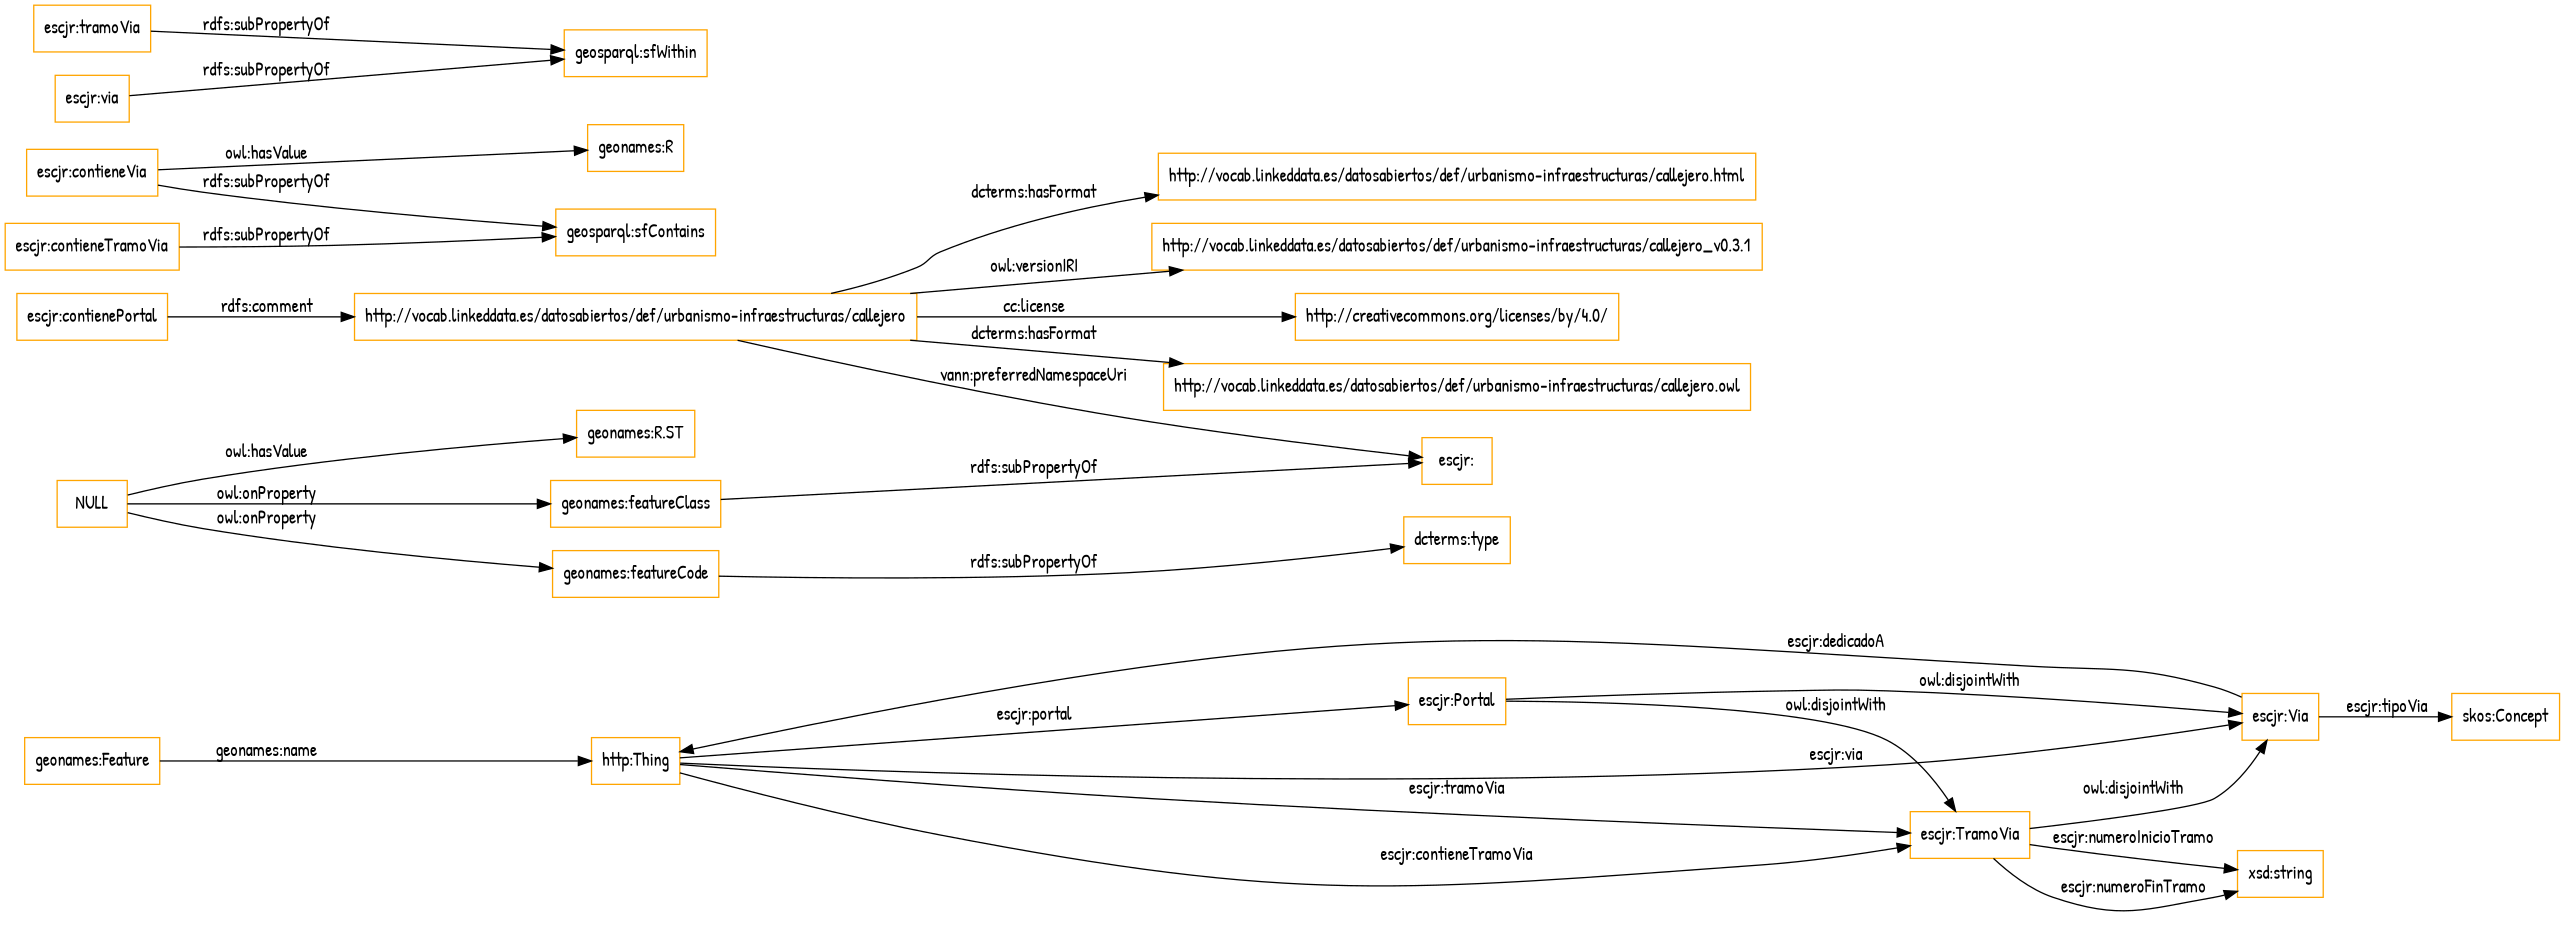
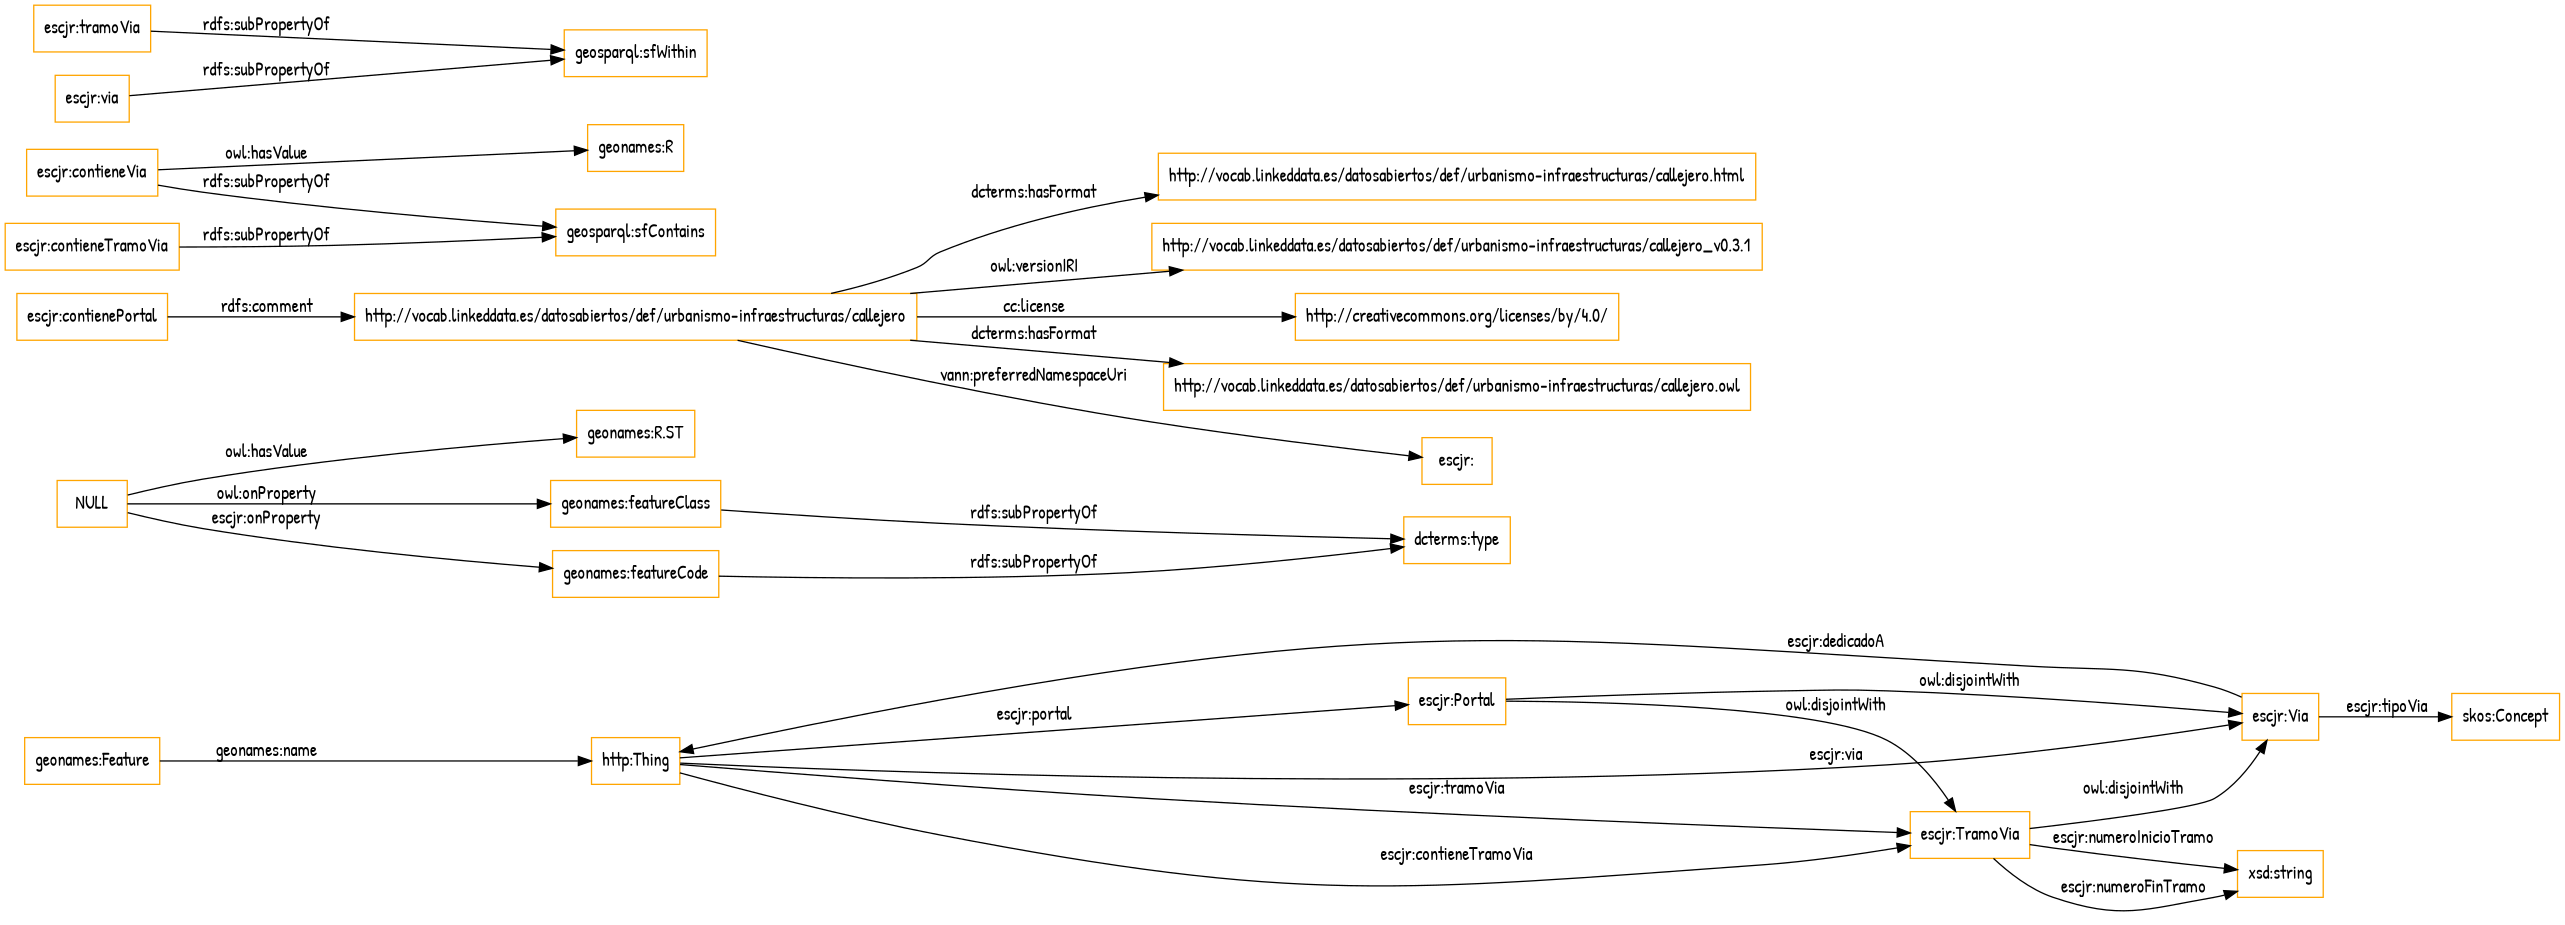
(1065, 481) -> (1056, 528)
(267, 519) -> (267, 519)
